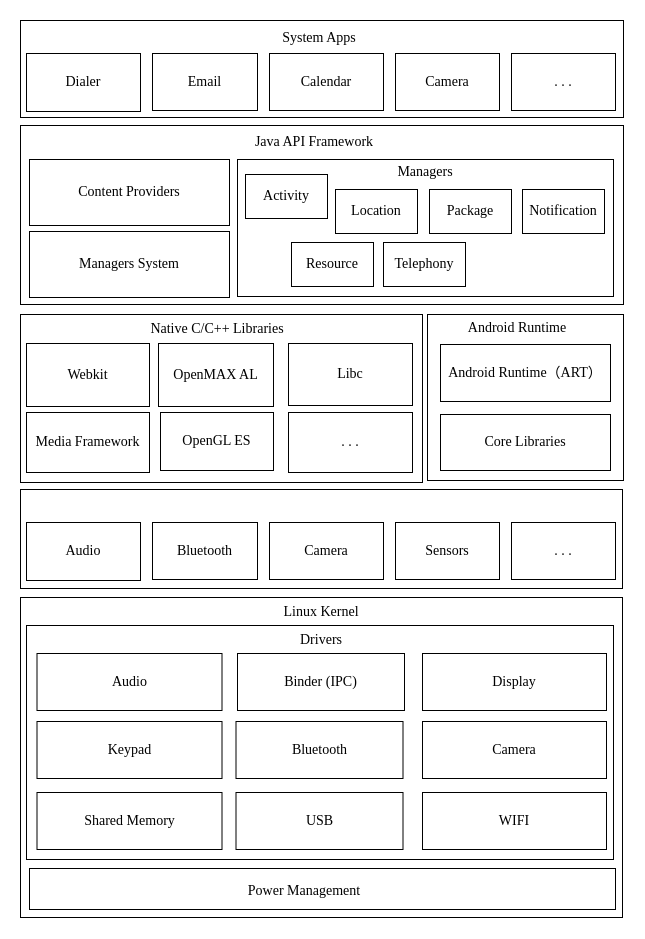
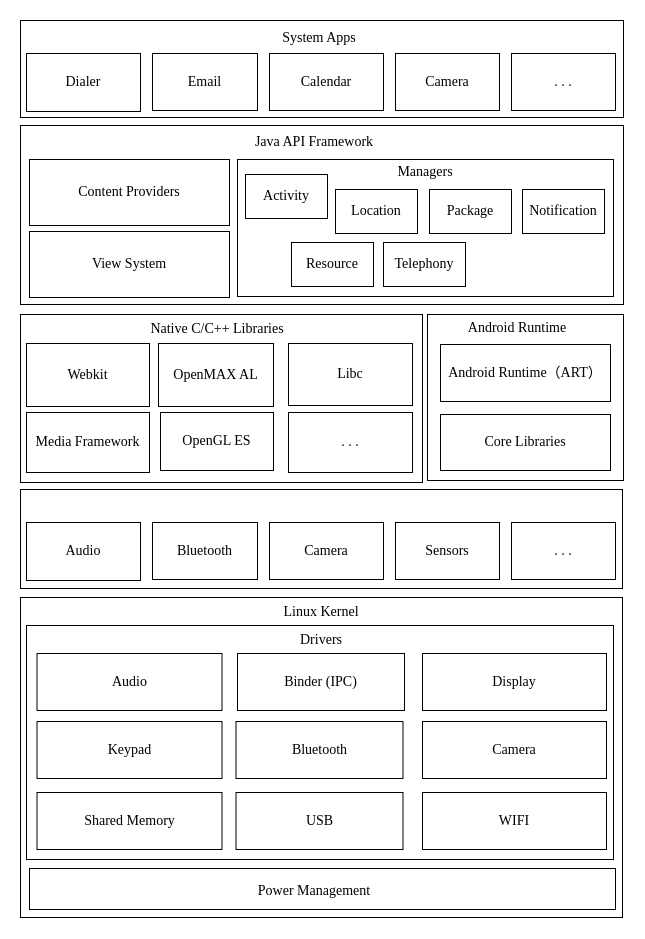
(130, 265) -> (130, 265)
(305, 892) -> (315, 892)
